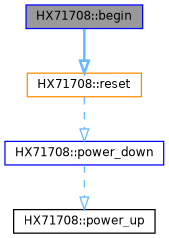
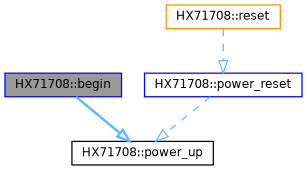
(84, 45) -> (98, 115)
(84, 153) -> (223, 85)
